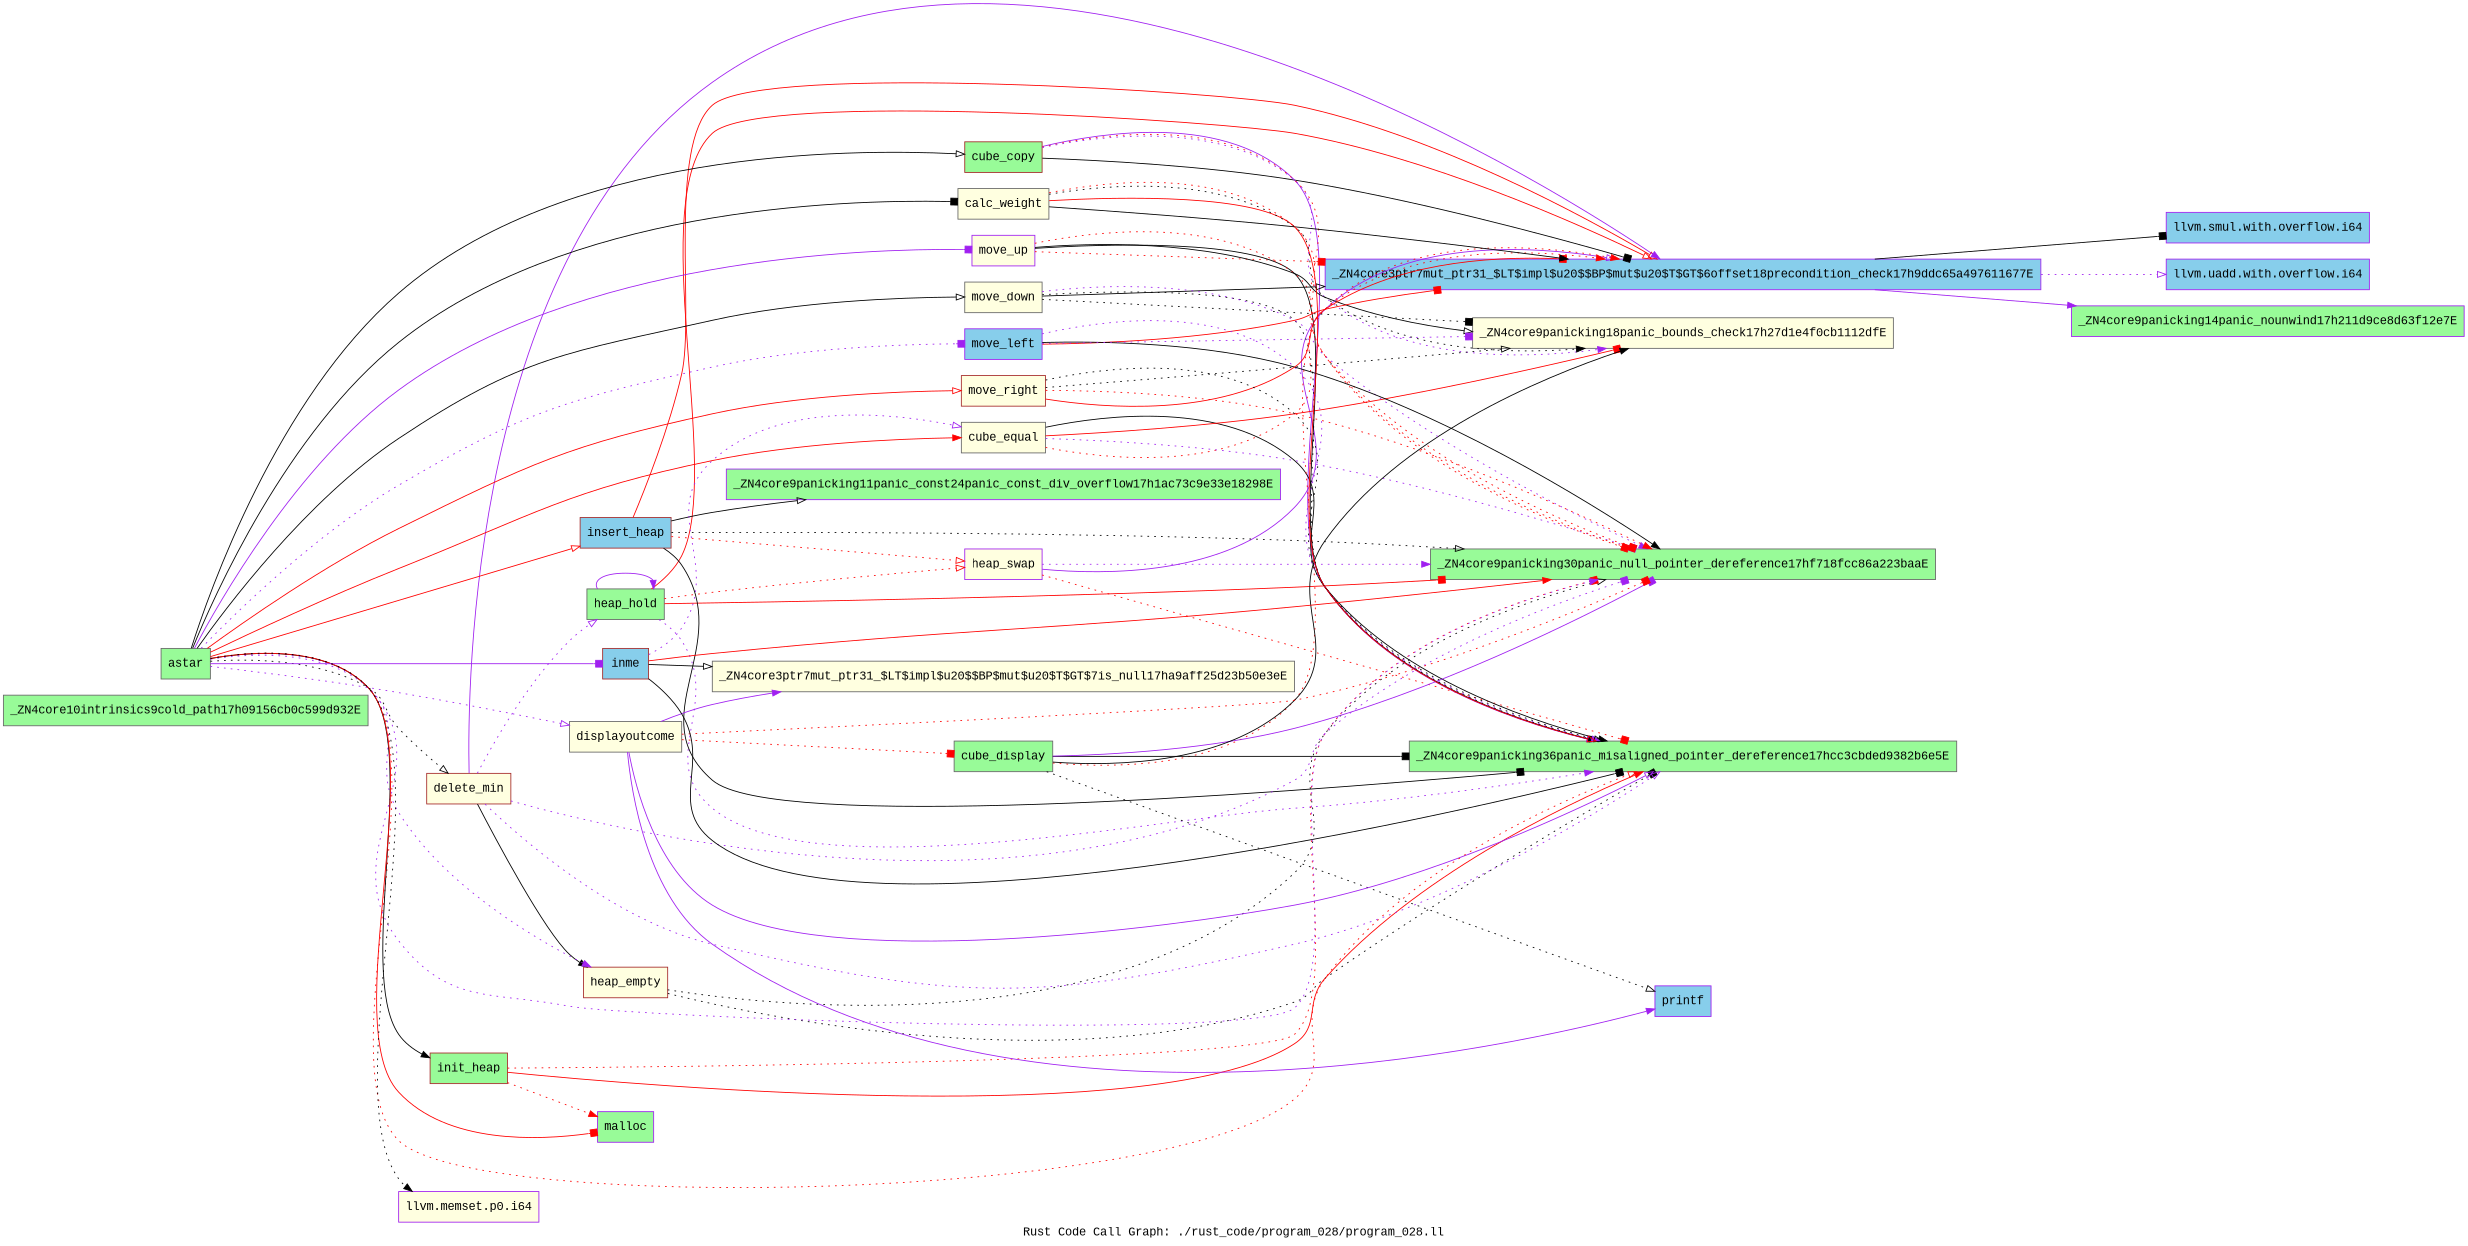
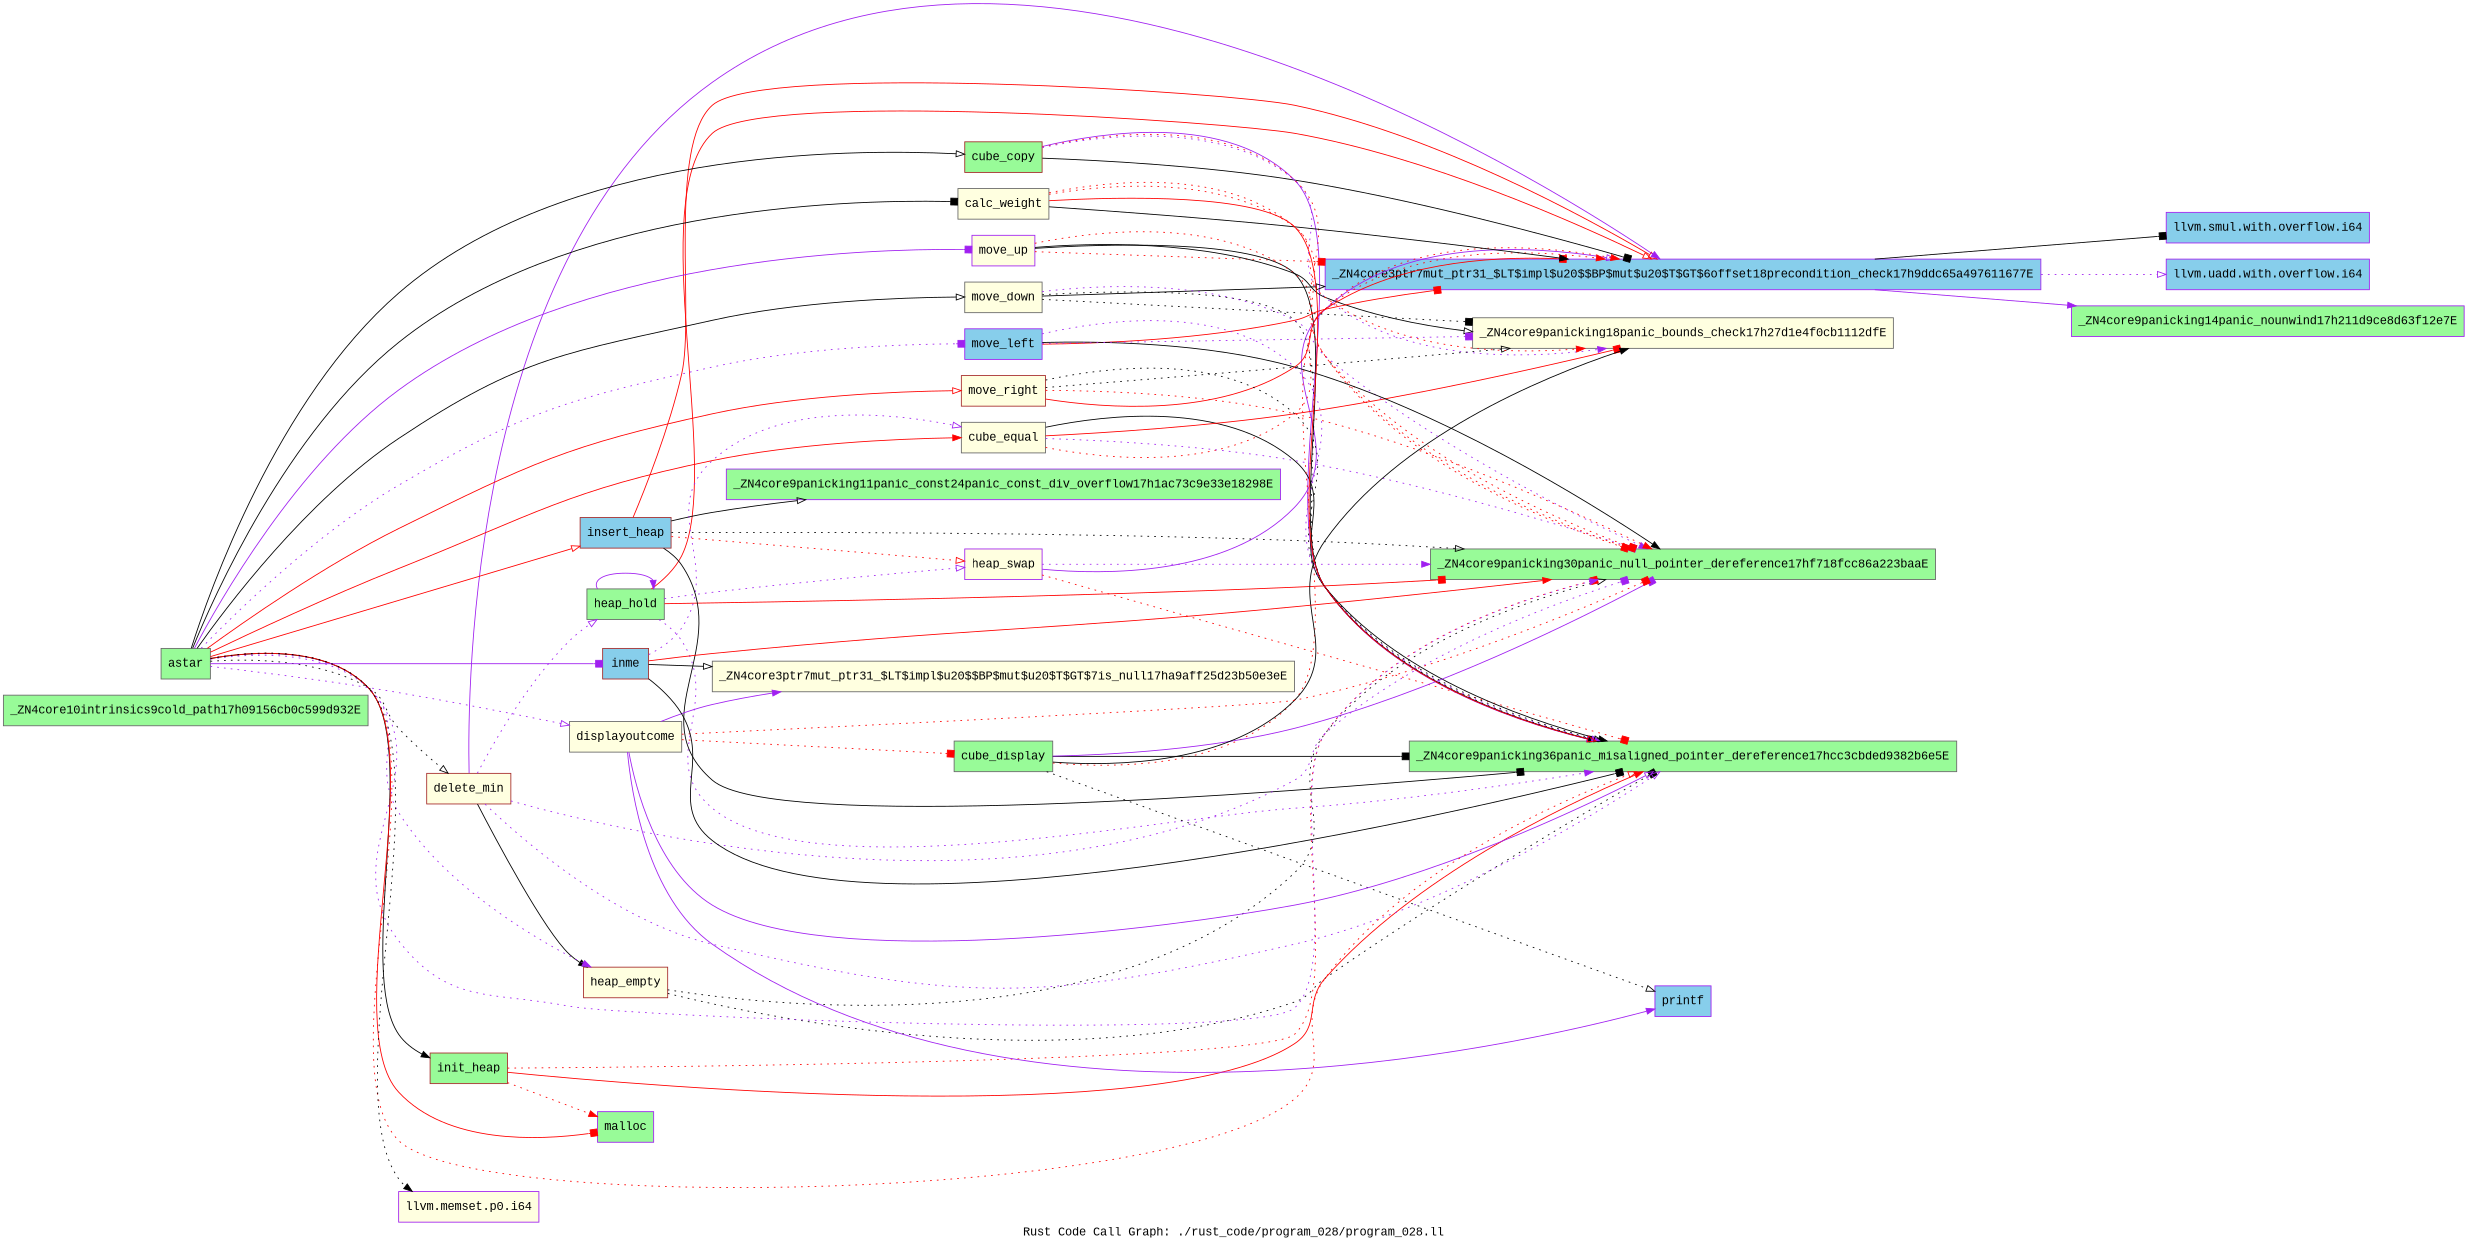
(1310, 266) -> (1310, 266)
(810, 582) -> (810, 582)
